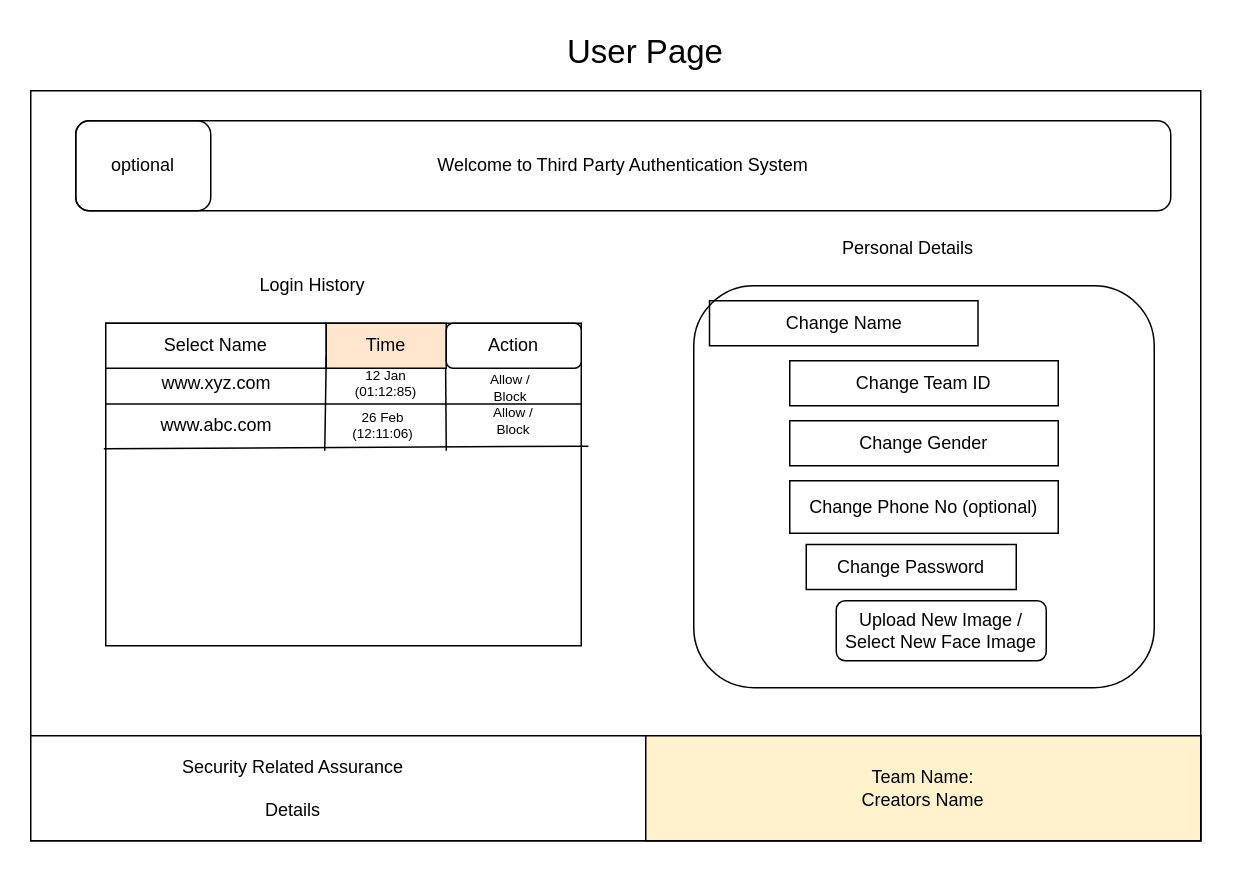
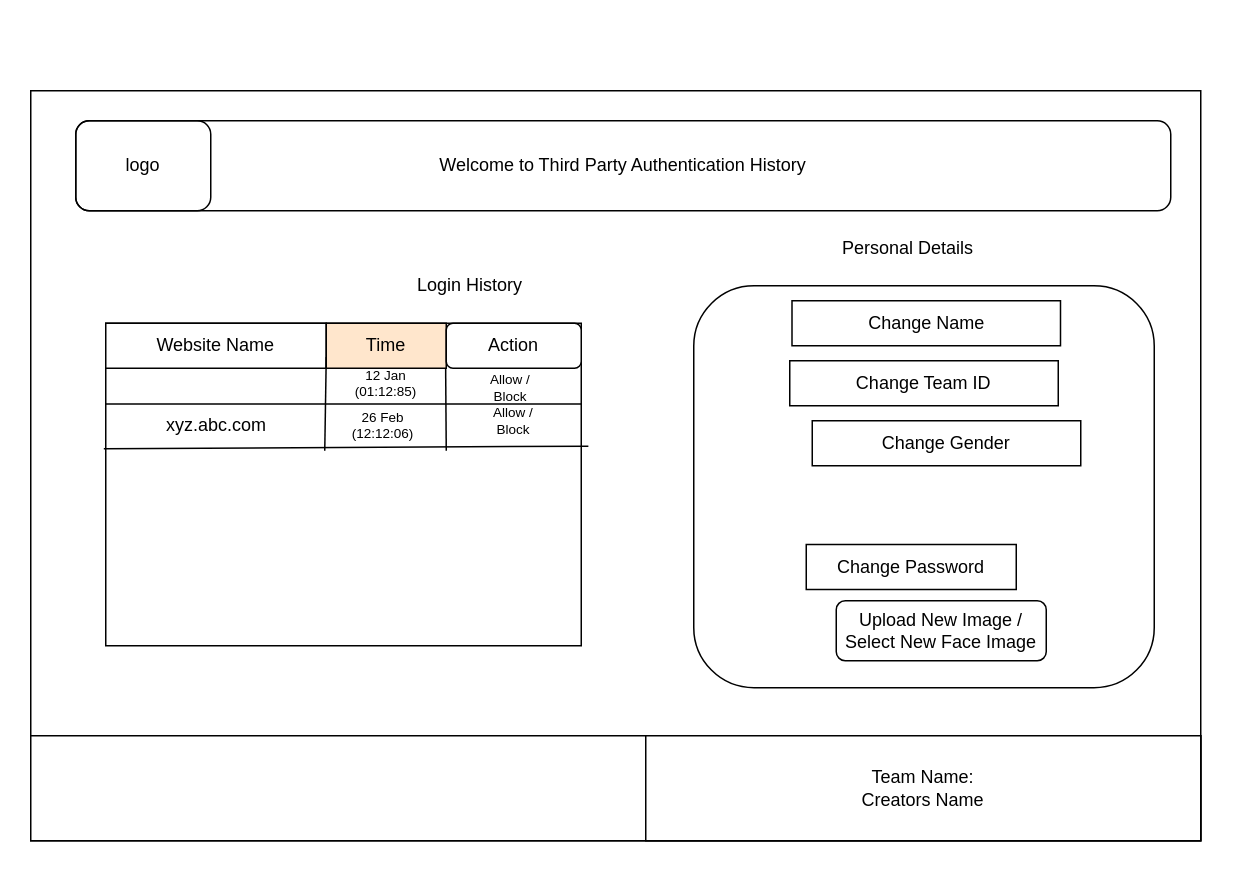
(646, 53) -> none
(143, 166) -> (143, 166)
(623, 166) -> (623, 166)
(313, 286) -> (470, 286)
(844, 323) -> (926, 323)
(216, 346) -> (216, 346)
(216, 383) -> none
(217, 425) -> (217, 425)
(383, 425) -> (383, 425)
(924, 443) -> (947, 443)
(924, 507) -> none
(293, 788) -> none
(923, 788) -> (923, 788)
